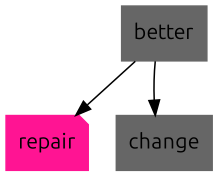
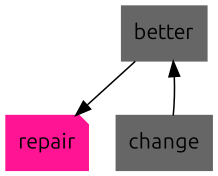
(154, 81) -> (174, 96)
